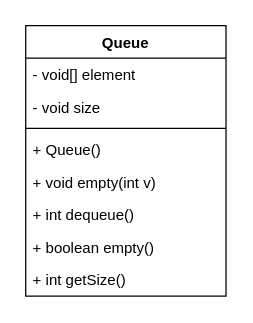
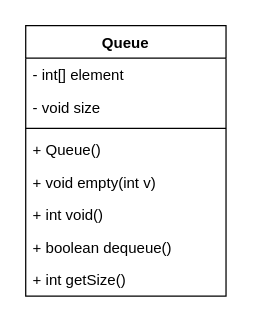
(92, 75) -> (88, 75)
(90, 215) -> (75, 215)
(98, 248) -> (106, 248)
